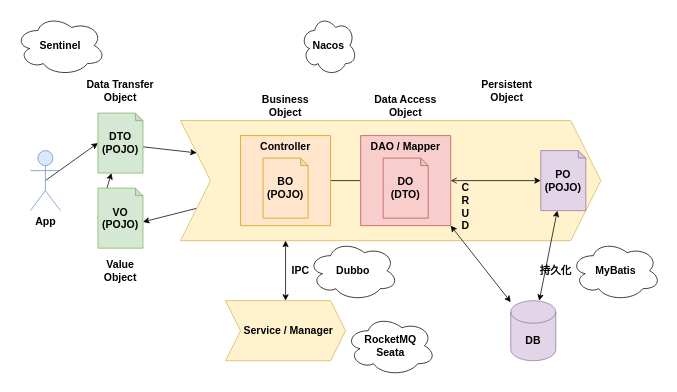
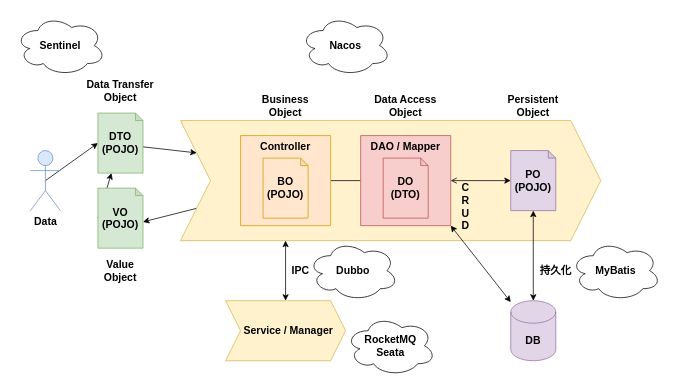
(329, 45) -> (345, 45)
(507, 90) -> (533, 105)
(563, 180) -> (533, 180)
(46, 222) -> (46, 222)
